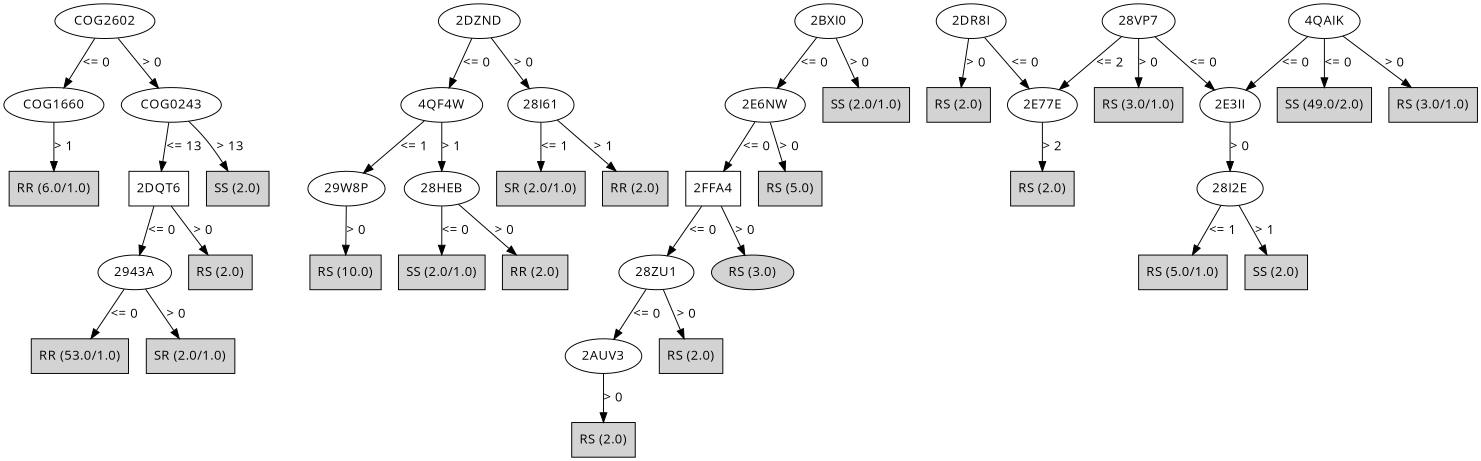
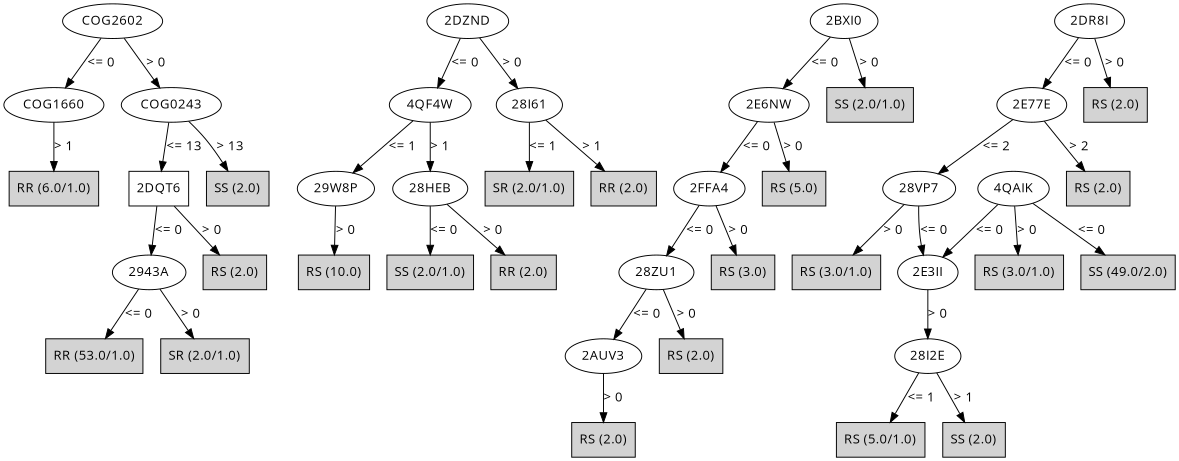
(1094, 60) -> (980, 144)
(713, 189) -> (709, 189)
(753, 272) -> (743, 272)
